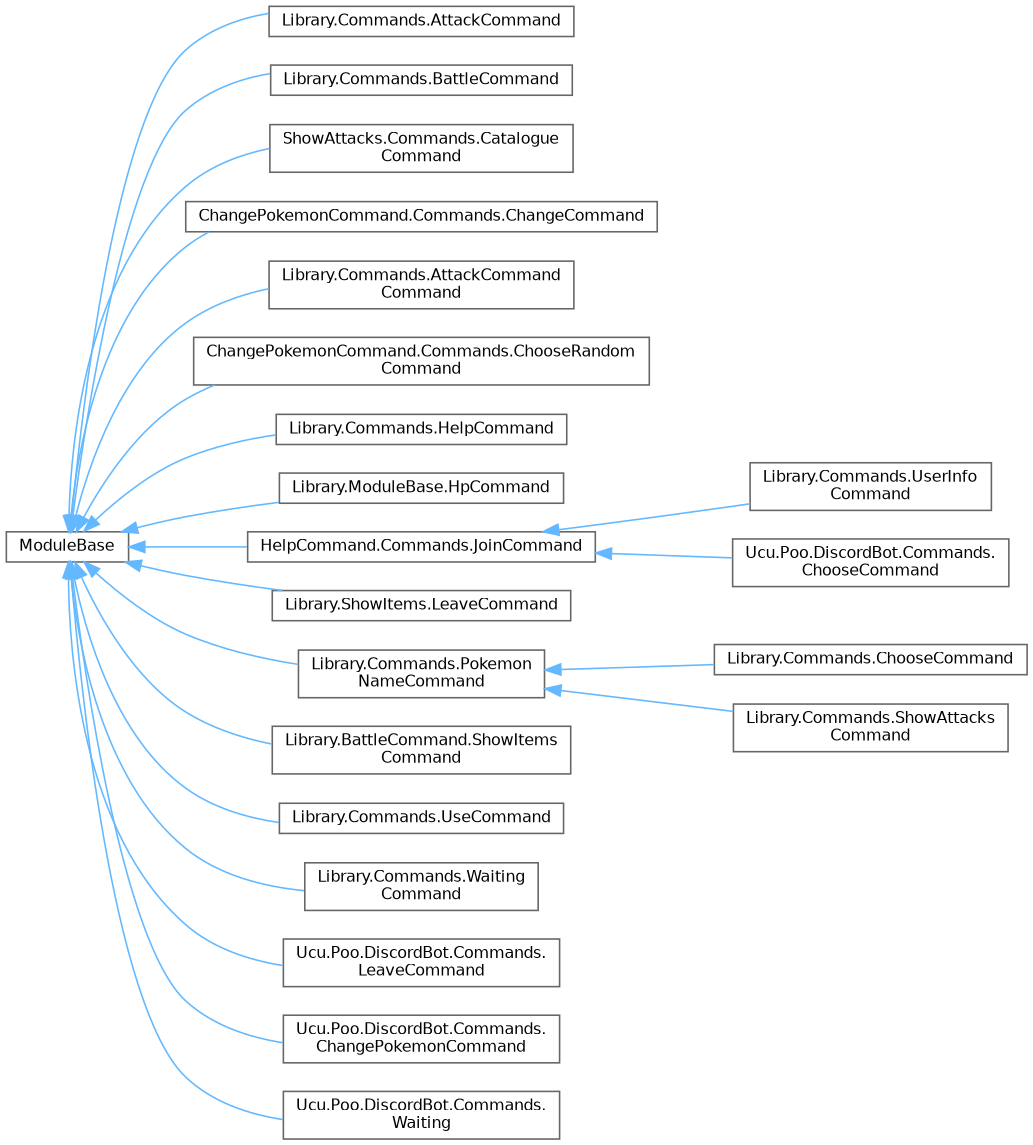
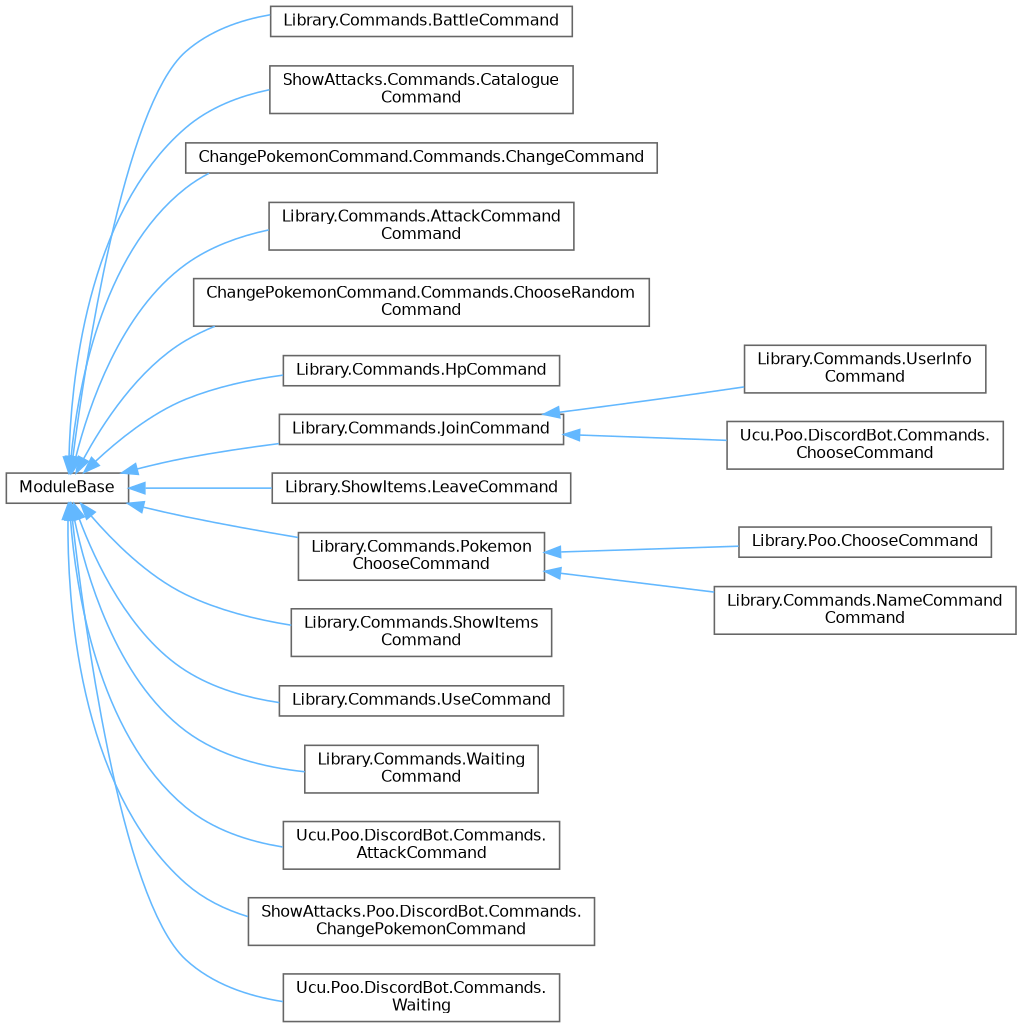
(421, 21) -> none
(421, 429) -> none
(421, 488) -> (421, 371)
(421, 547) -> (421, 429)
(871, 660) -> (865, 542)
(421, 674) -> (421, 556)
(871, 728) -> (865, 610)
(421, 750) -> (421, 633)
(421, 963) -> (421, 845)
(421, 1039) -> (421, 922)
